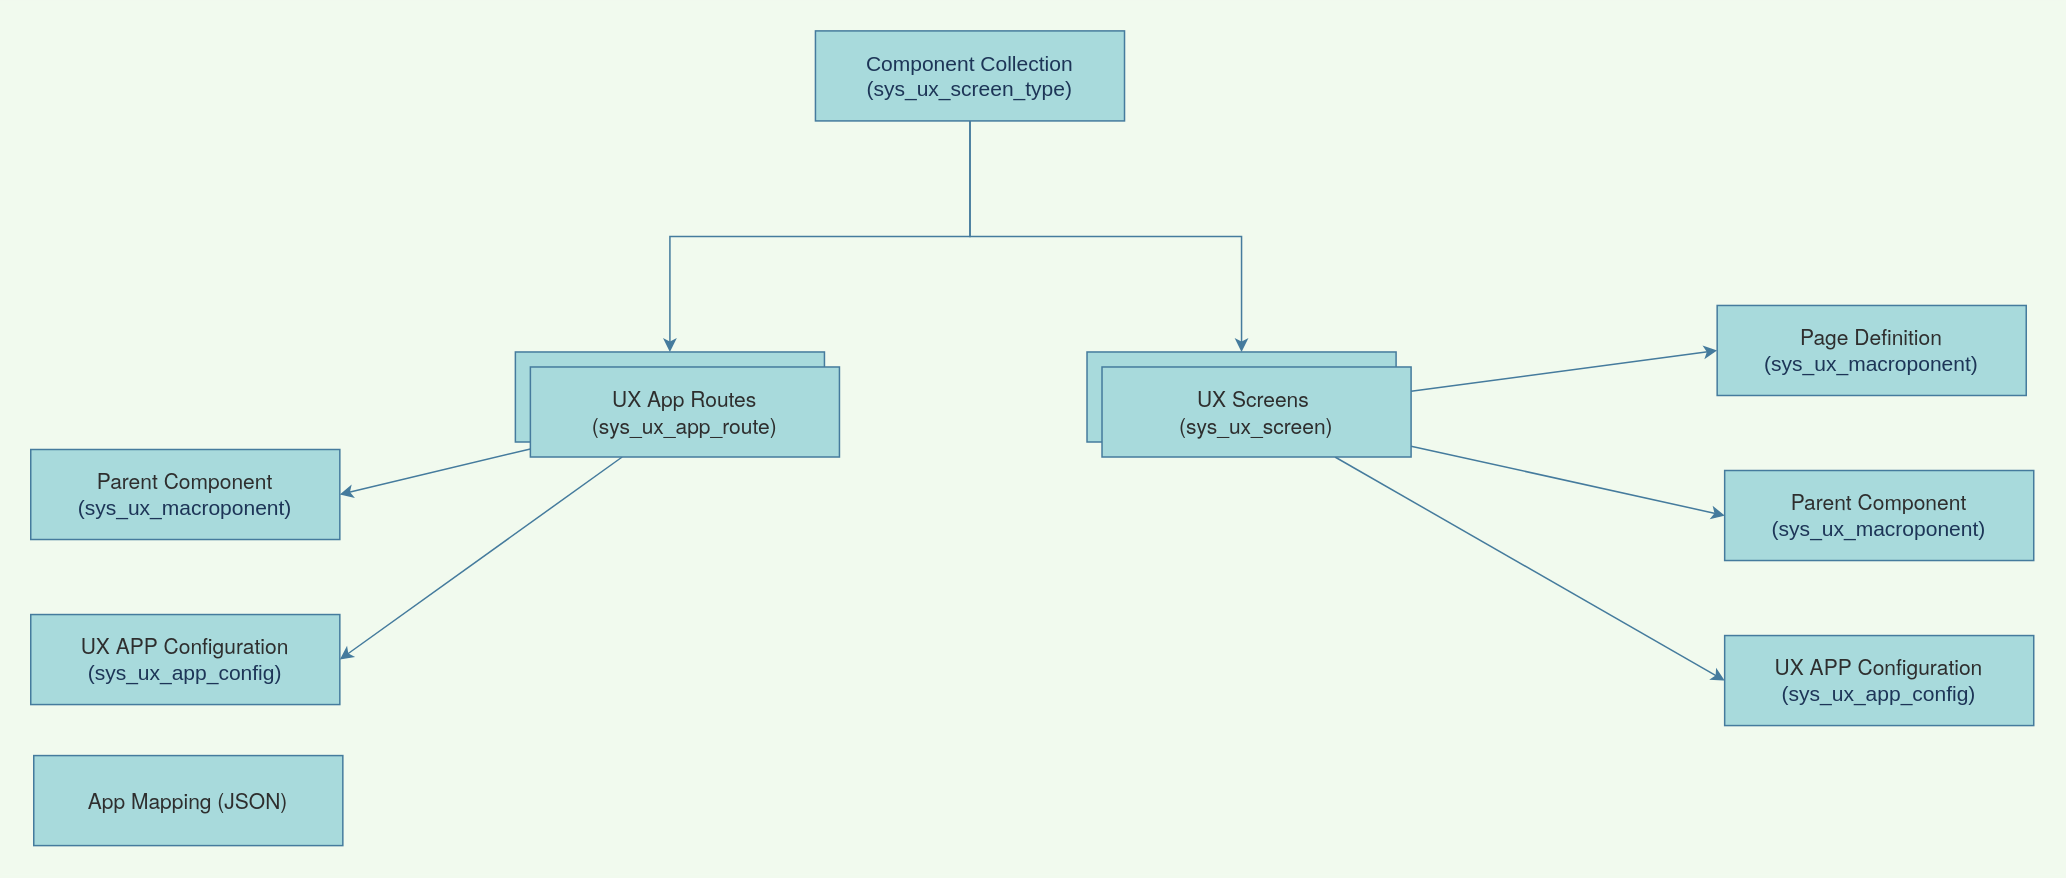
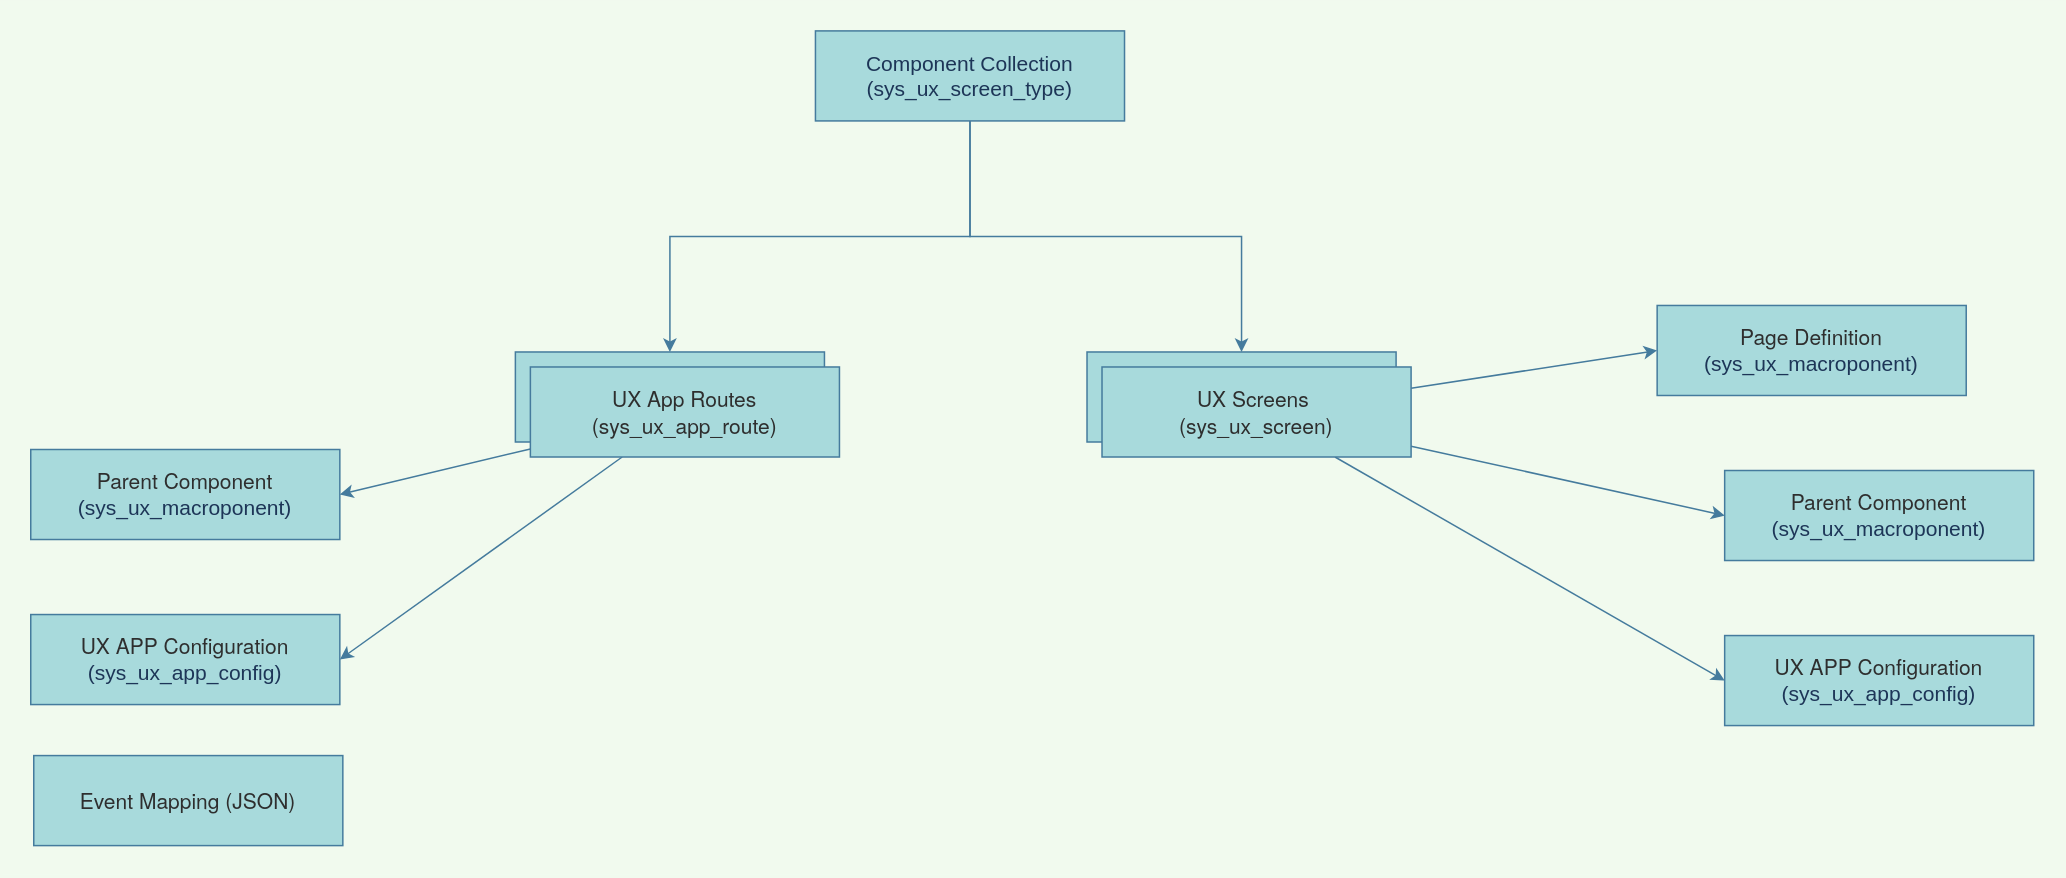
(1871, 350) -> (1811, 350)
(188, 800) -> (188, 800)
